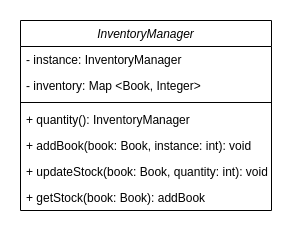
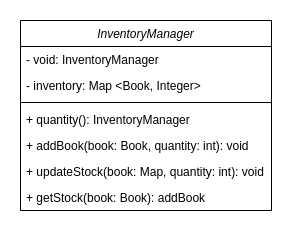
(114, 60) -> (100, 60)
(148, 146) -> (148, 146)
(162, 172) -> (158, 172)
